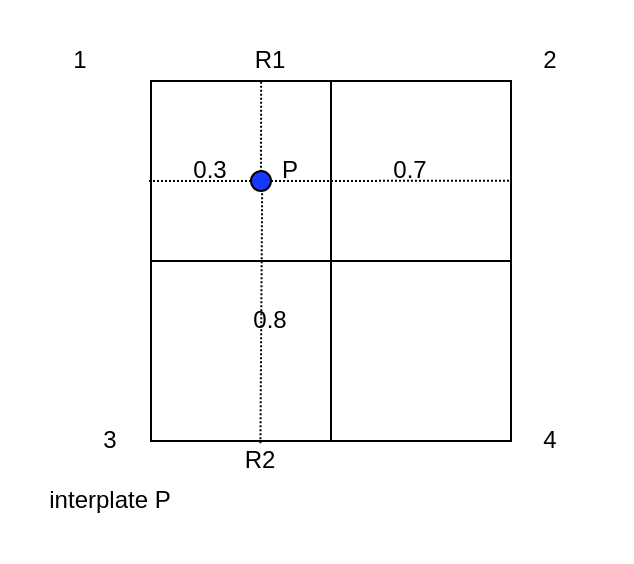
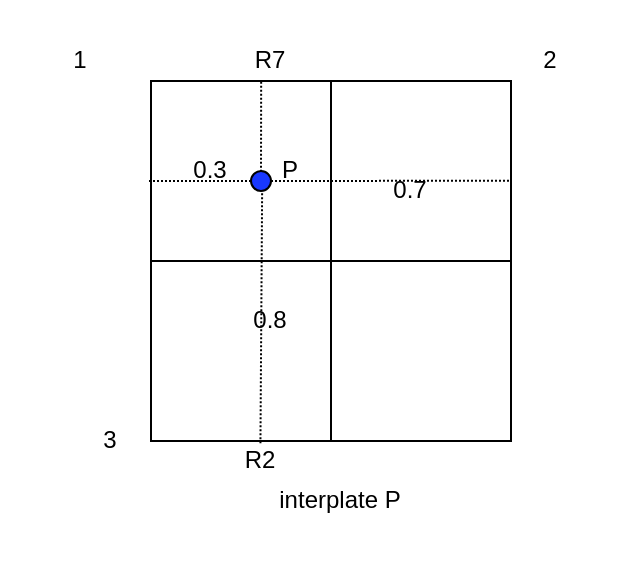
(271, 61) -> (271, 61)
(411, 171) -> (411, 191)
(551, 441) -> none
(111, 501) -> (341, 501)
